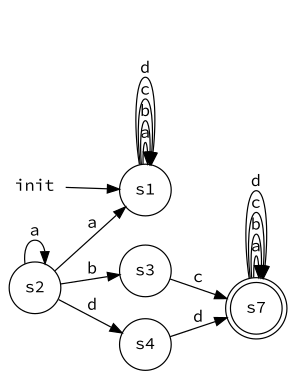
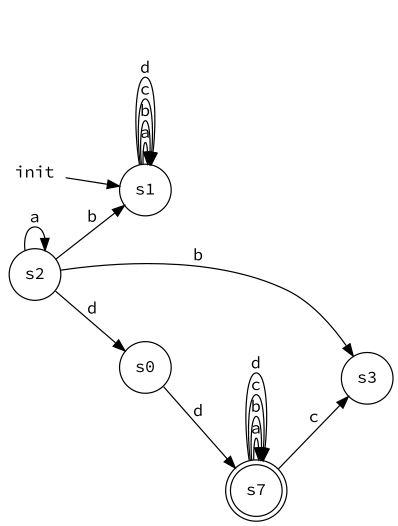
(92, 223) -> (92, 217)
(193, 287) -> (309, 437)
(145, 345) -> (145, 367)
